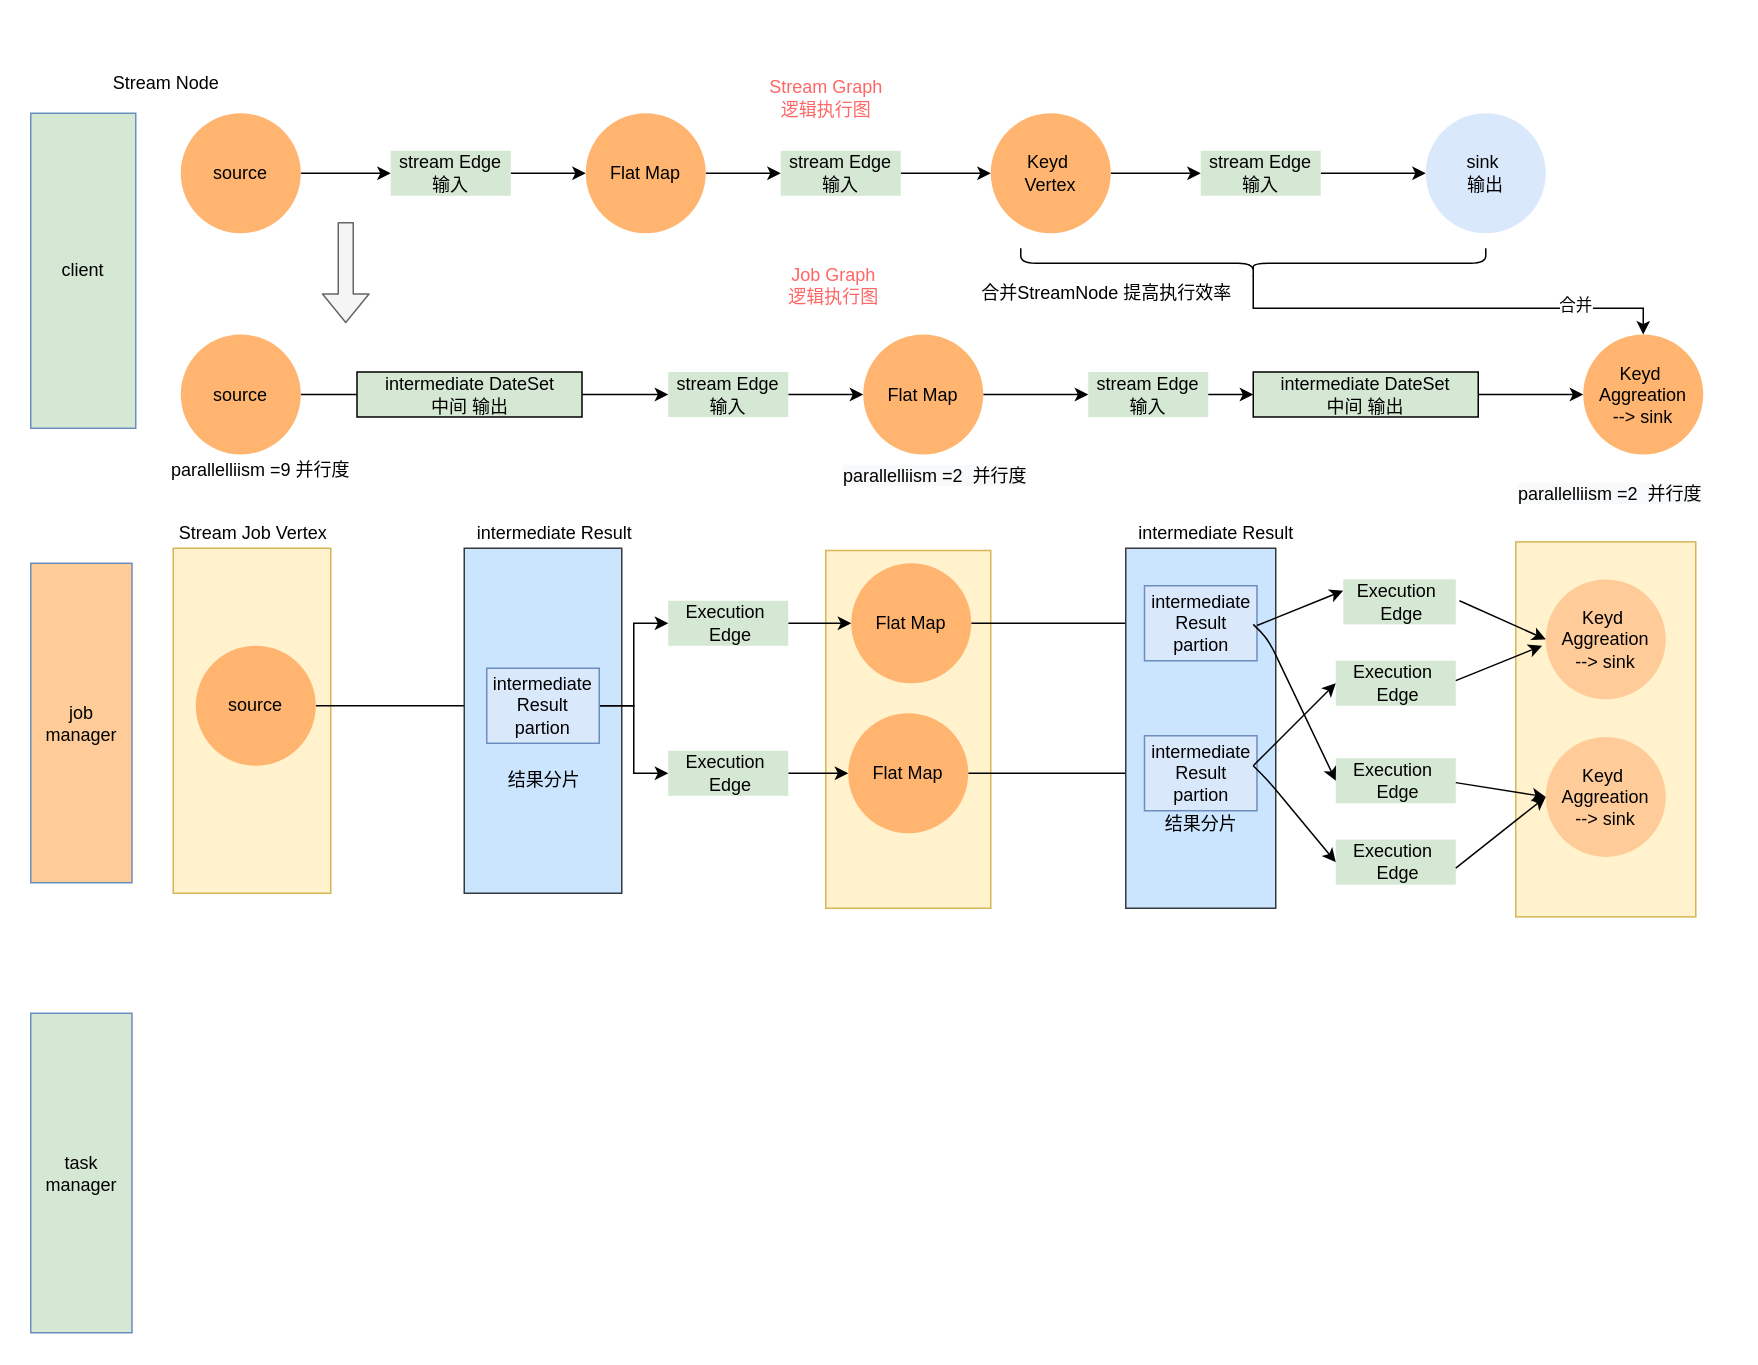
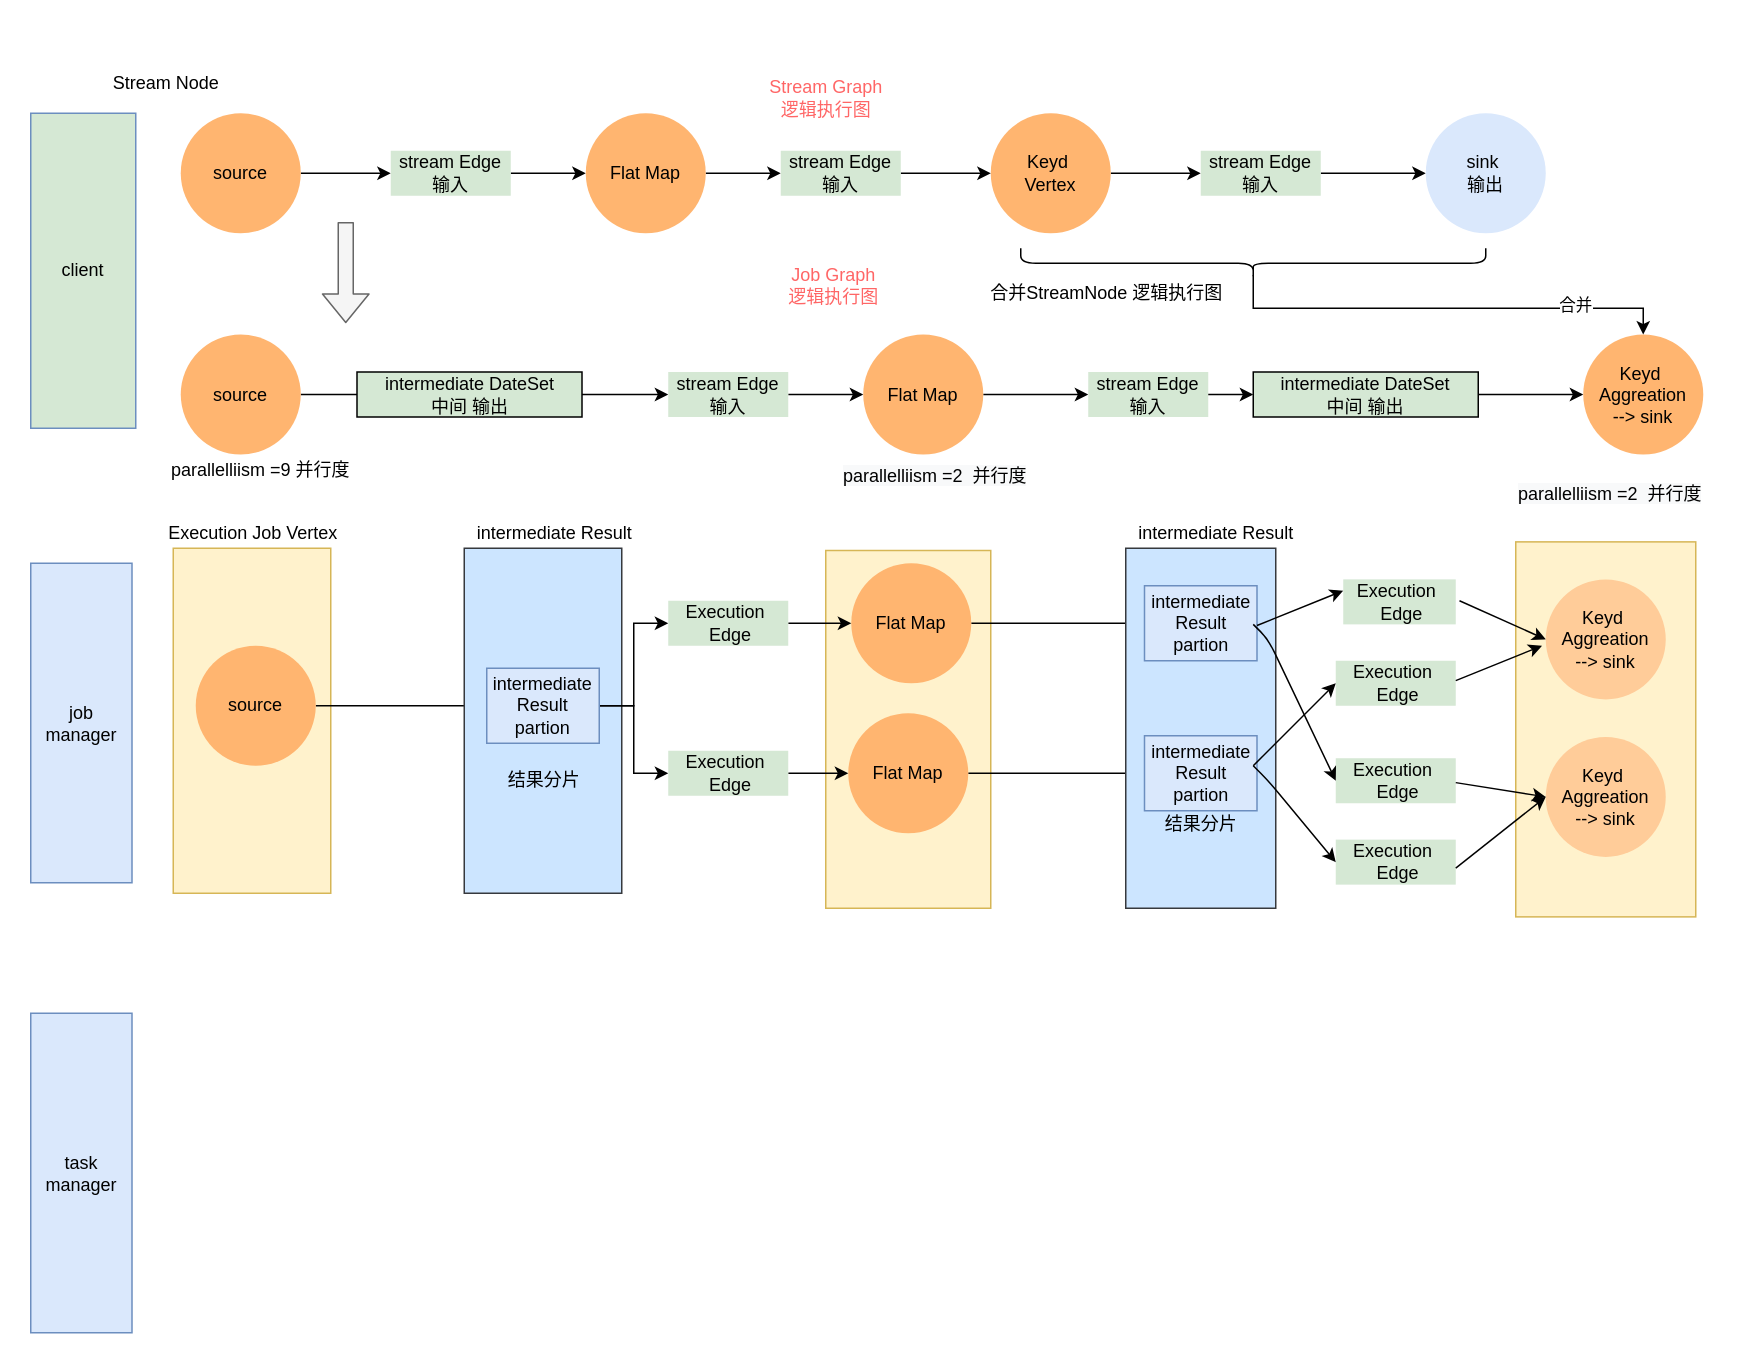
(1107, 293) -> (1107, 293)
(254, 533) -> (254, 533)
(81, 723) -> (81, 723)
(81, 1173) -> (81, 1173)
